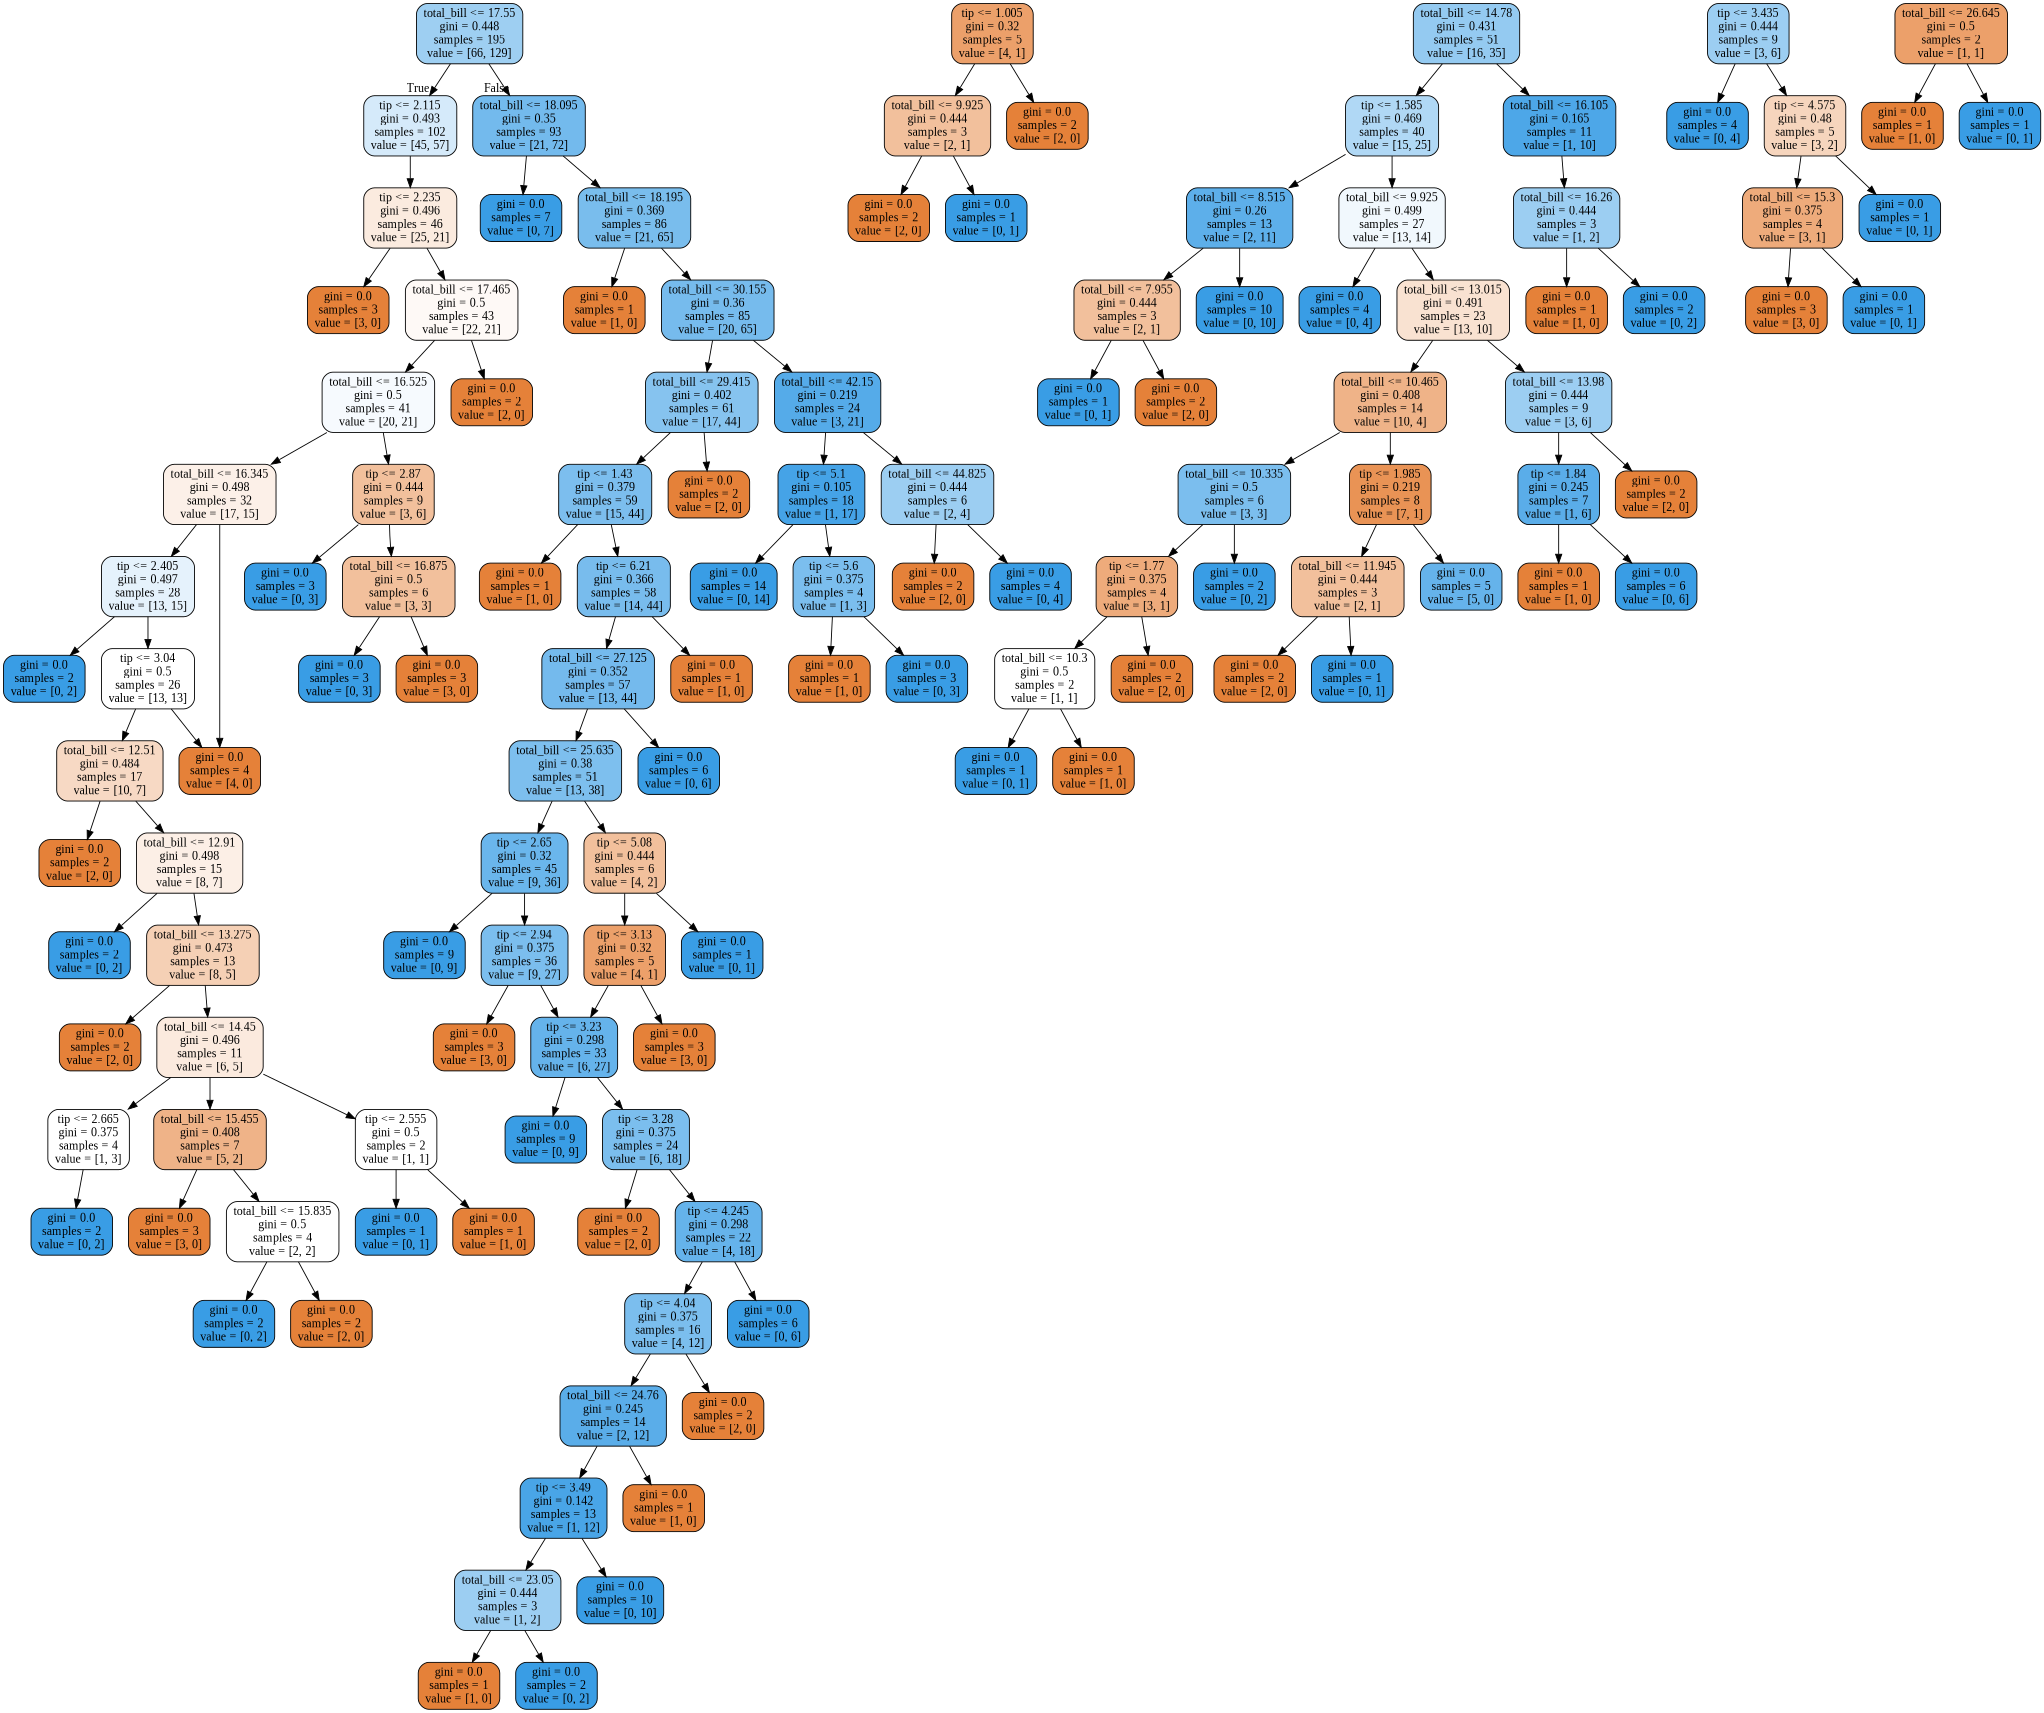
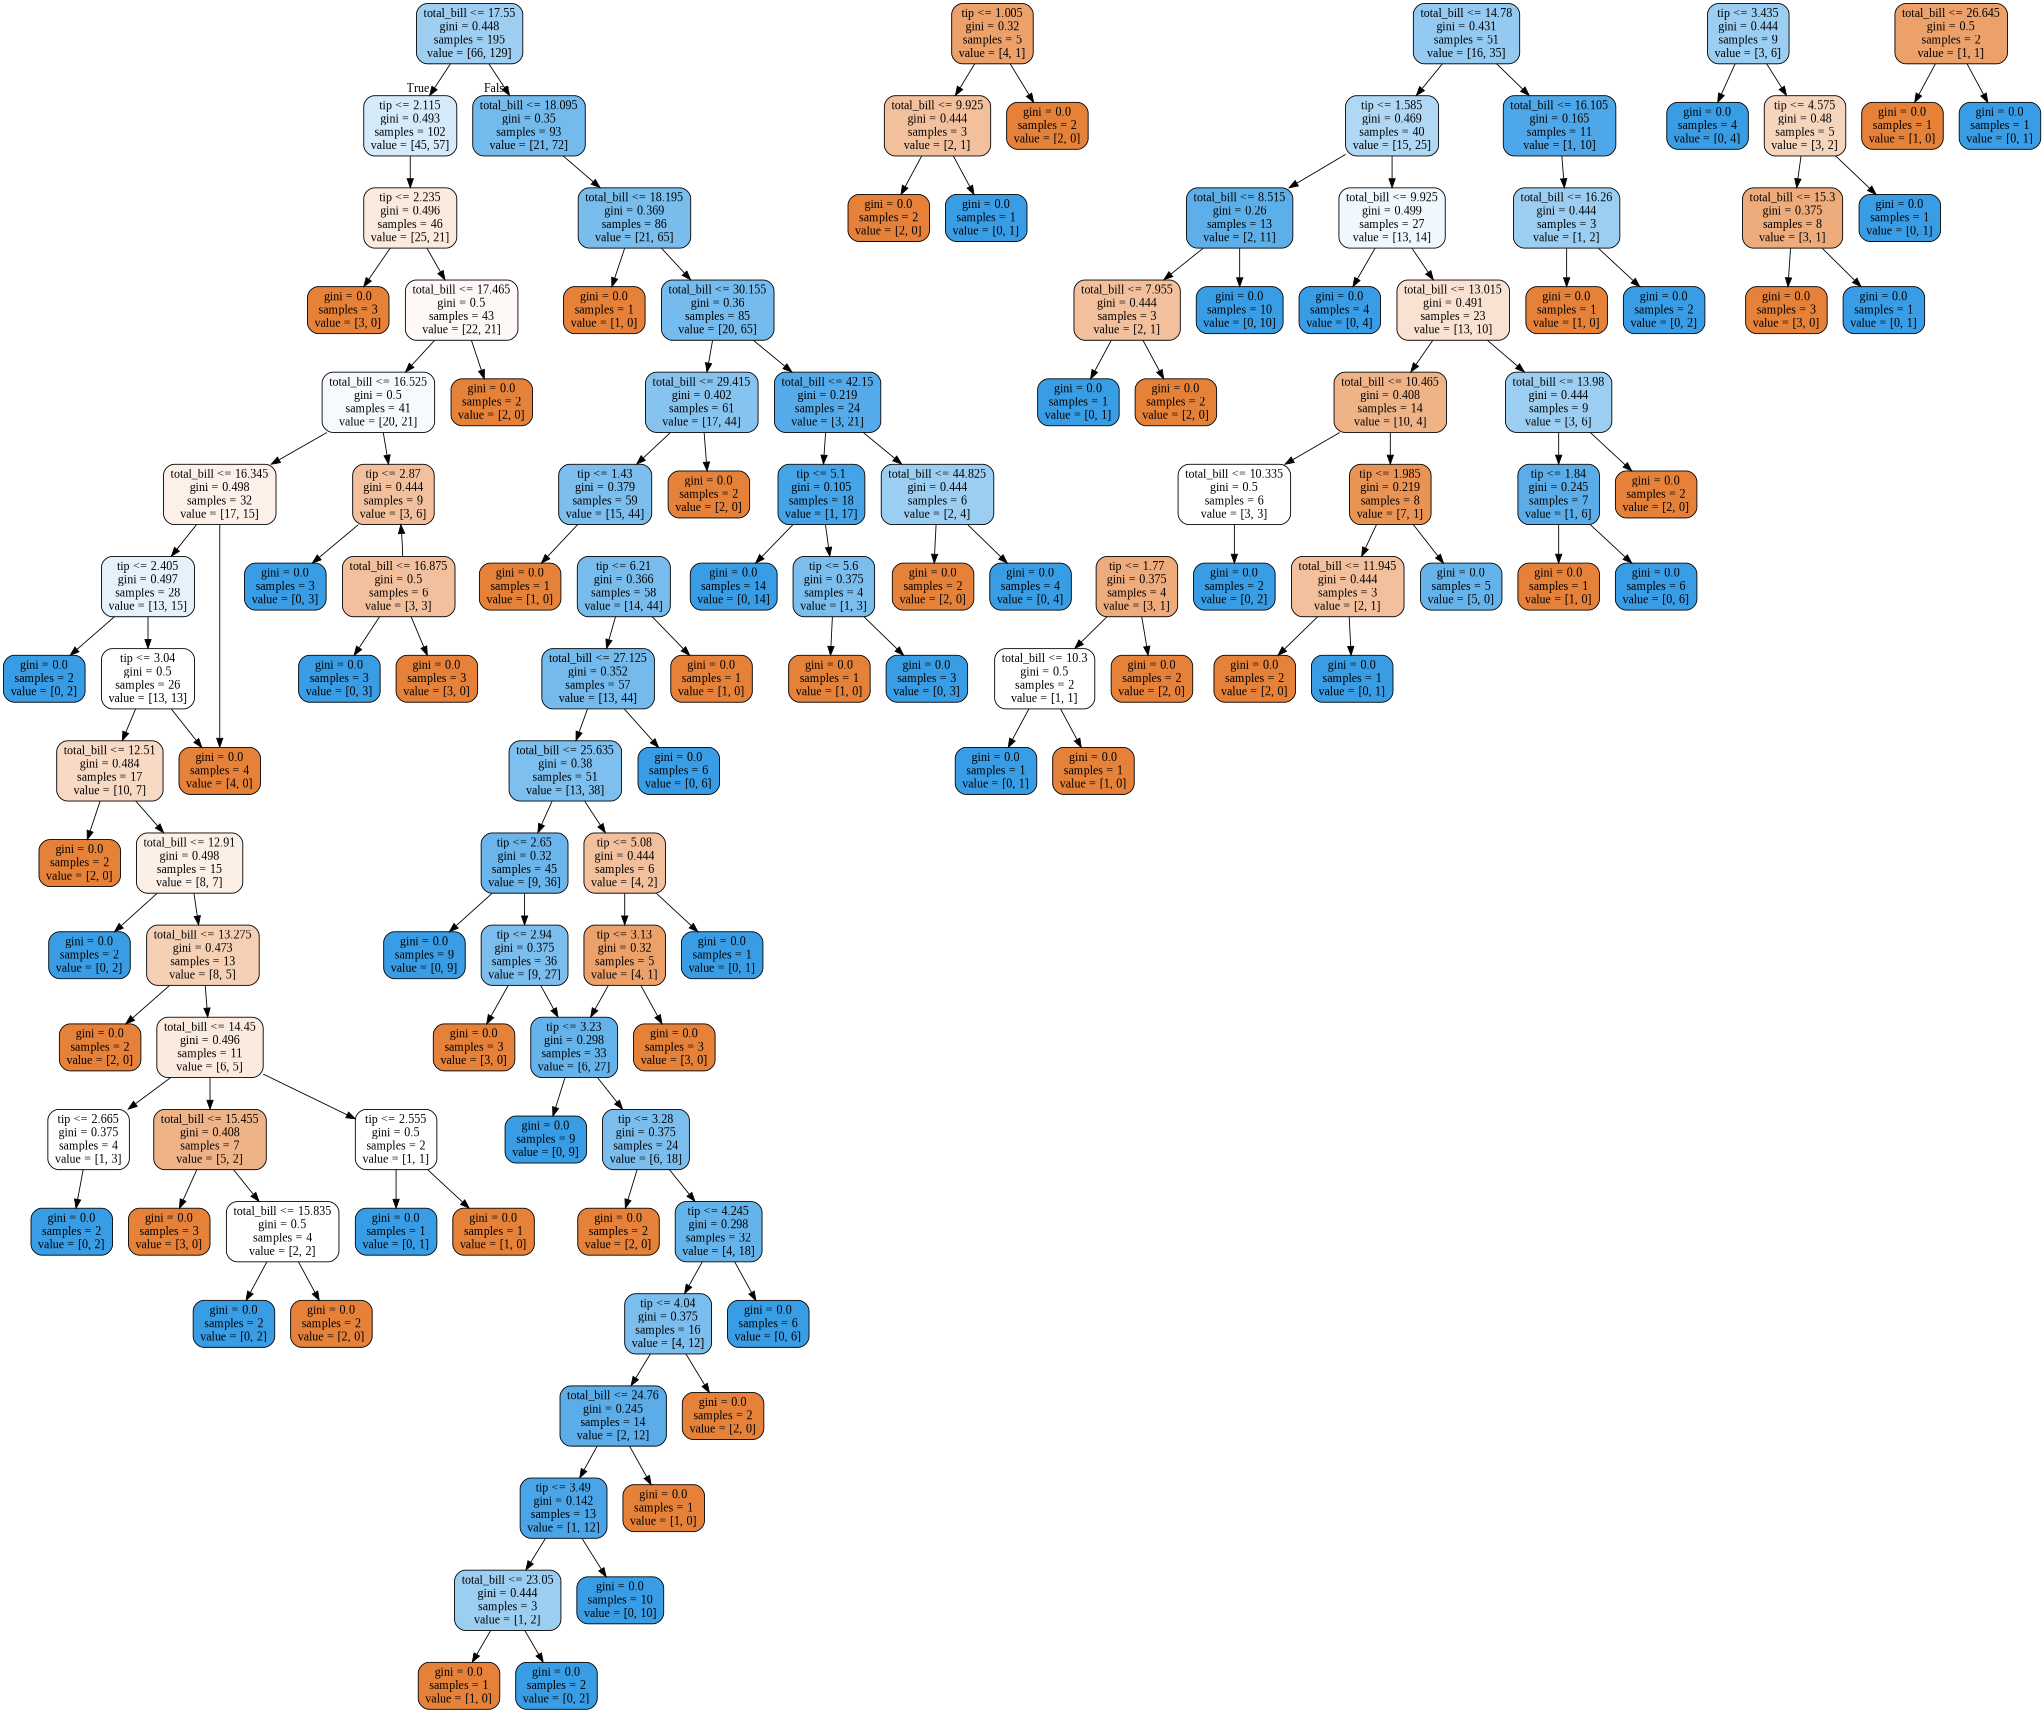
(521, 218) -> none
(1793, 218) -> (1793, 218)
(1234, 494) -> (1234, 494)
(390, 536) -> (402, 545)
(614, 536) -> none
(1189, 537) -> none
(719, 1232) -> (719, 1232)
